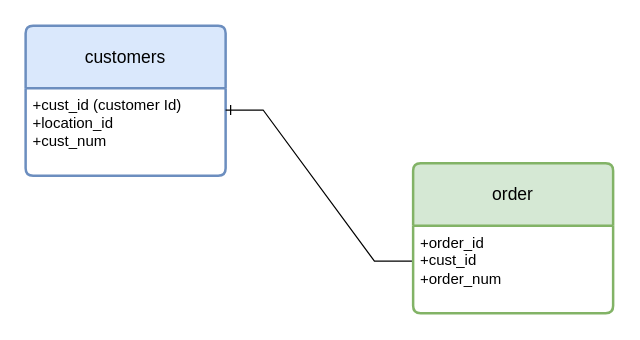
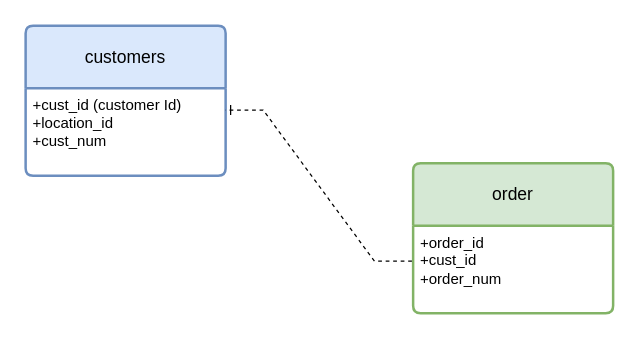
(318, 185) -> (318, 185)
